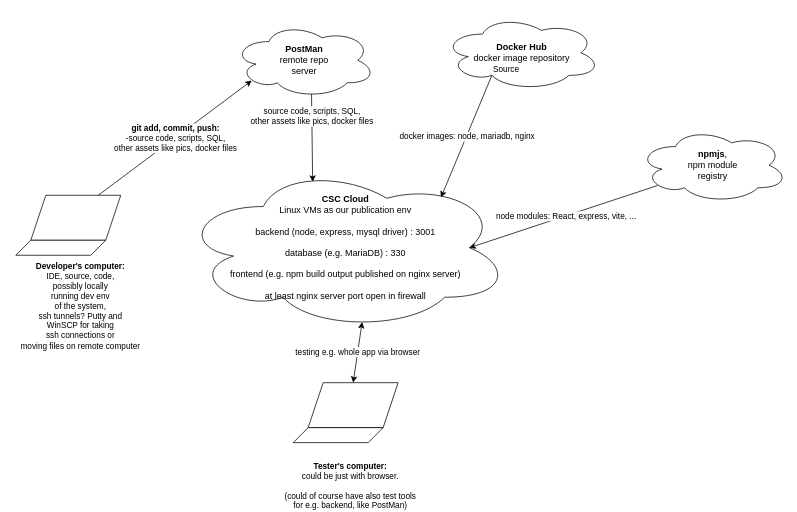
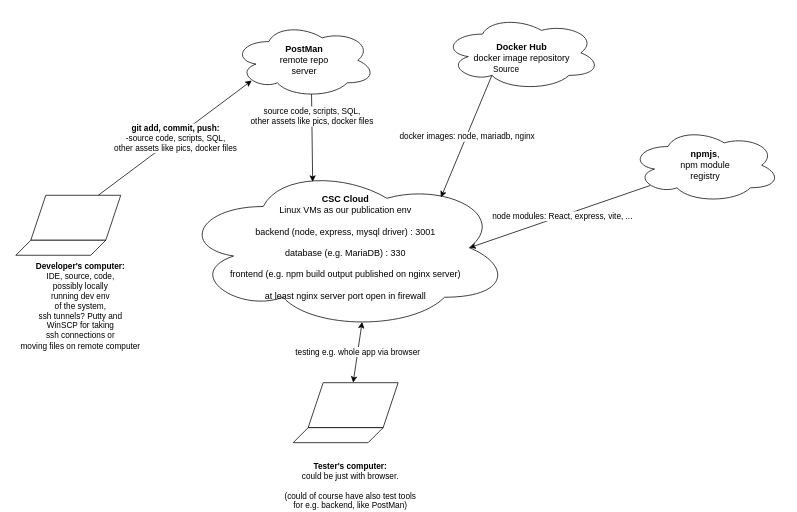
(713, 165) -> (705, 165)
